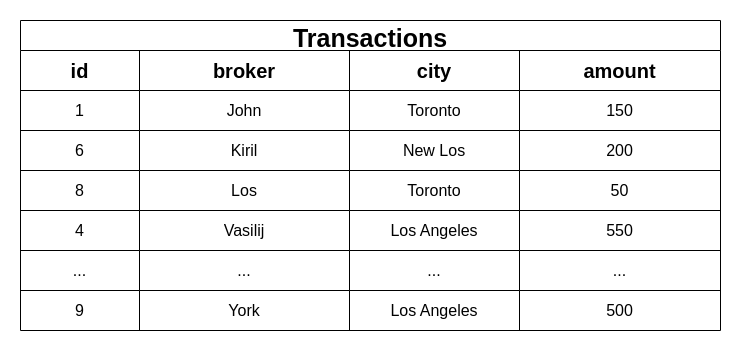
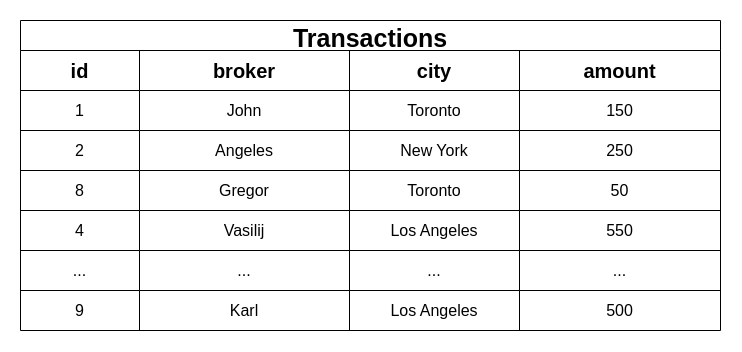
(80, 151) -> (80, 151)
(245, 151) -> (245, 151)
(435, 151) -> (435, 151)
(620, 151) -> (620, 151)
(245, 191) -> (245, 191)
(245, 311) -> (245, 311)
